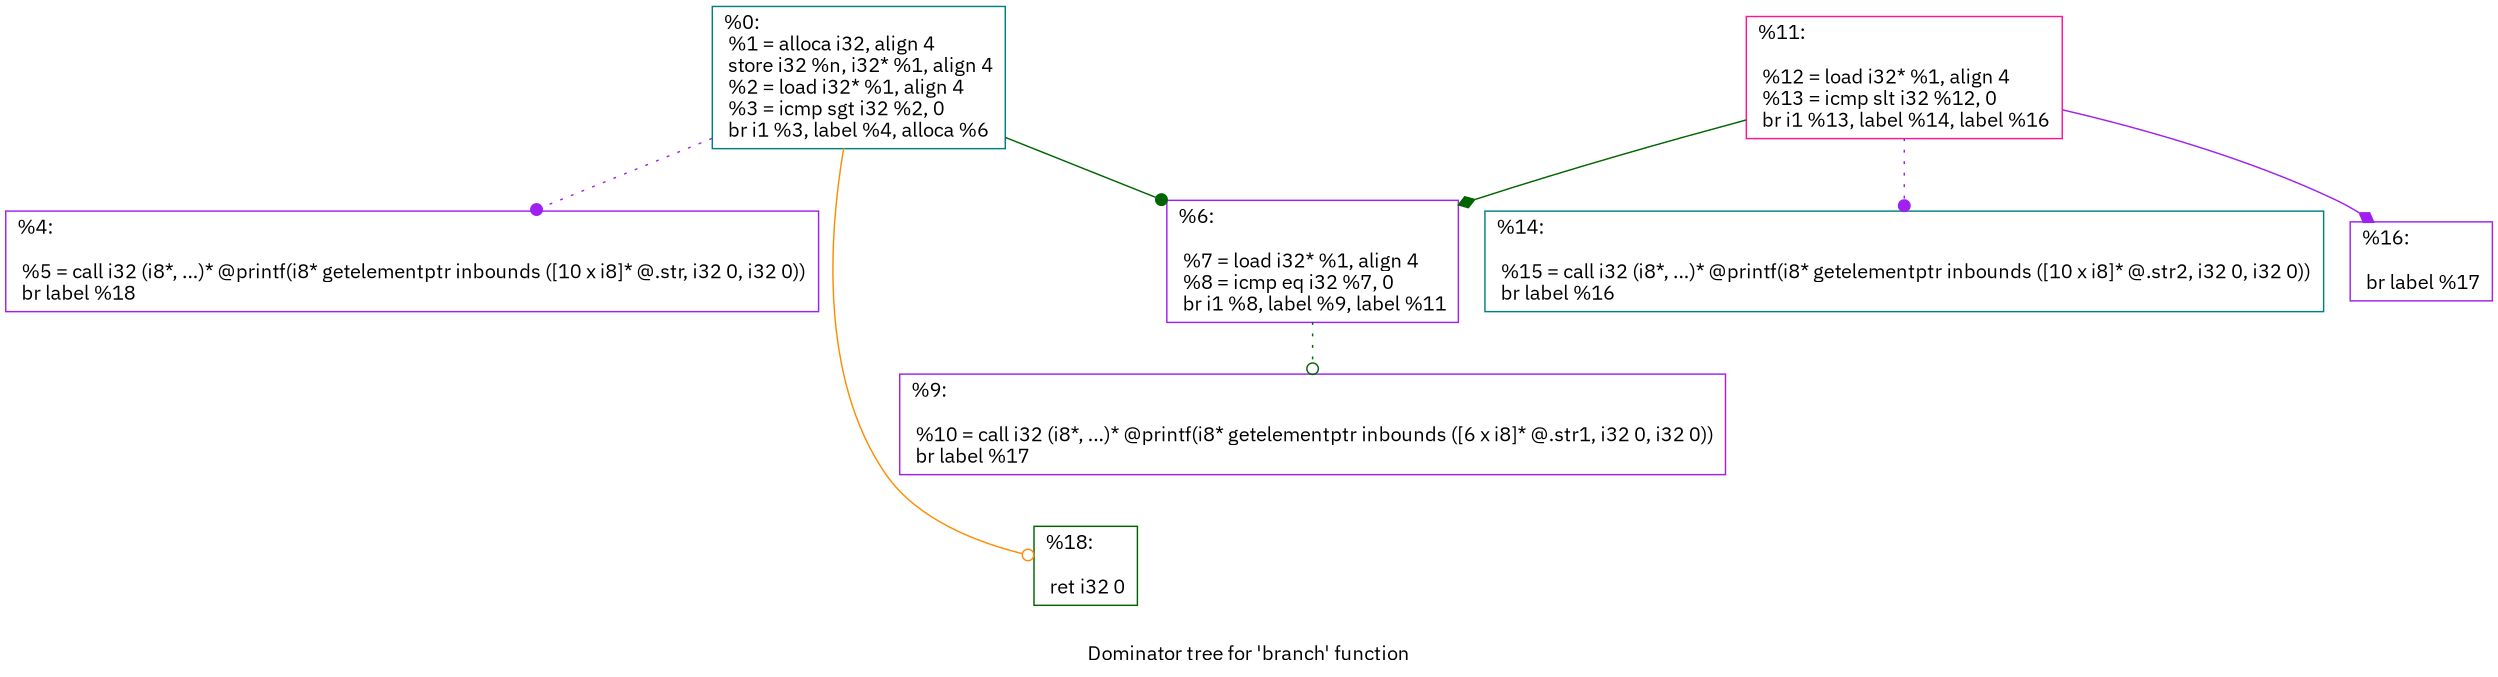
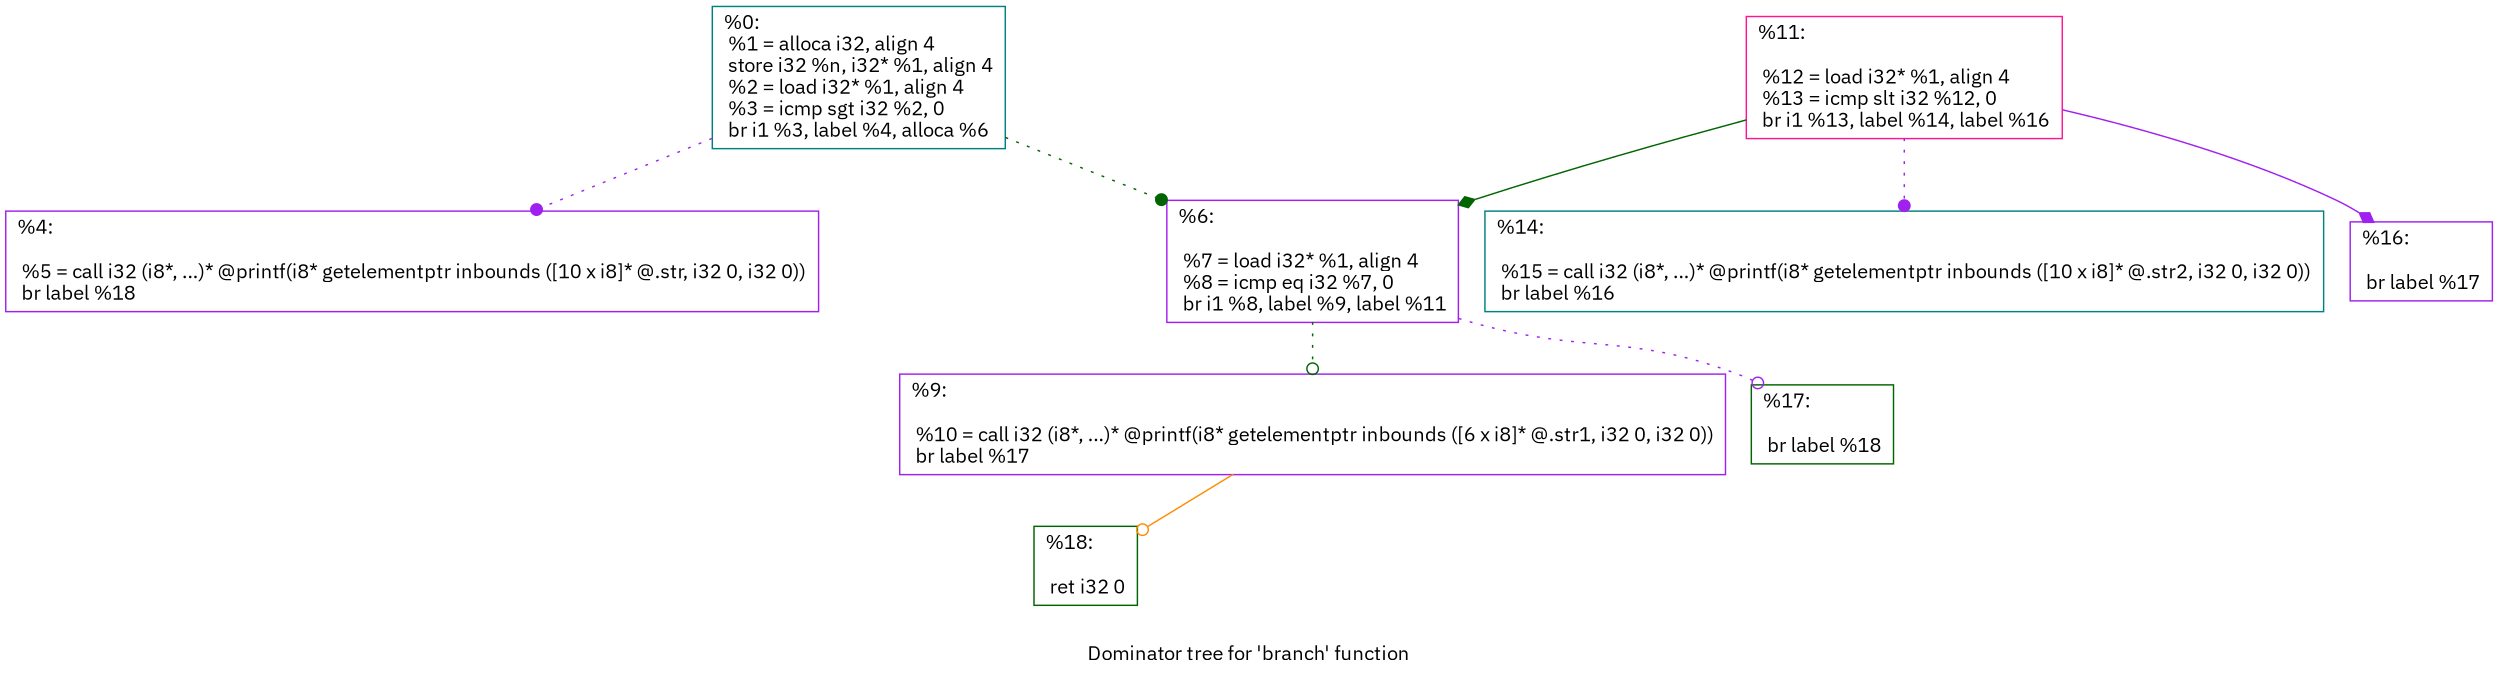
(1081, 167) -> (1081, 167)
(849, 395) -> (1191, 500)
none -> (1822, 424)
